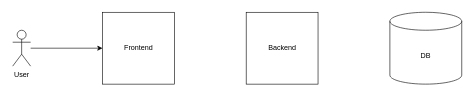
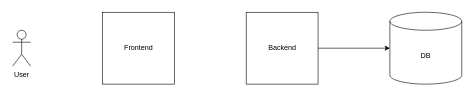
(96, 48) -> none
none -> (384, 48)
